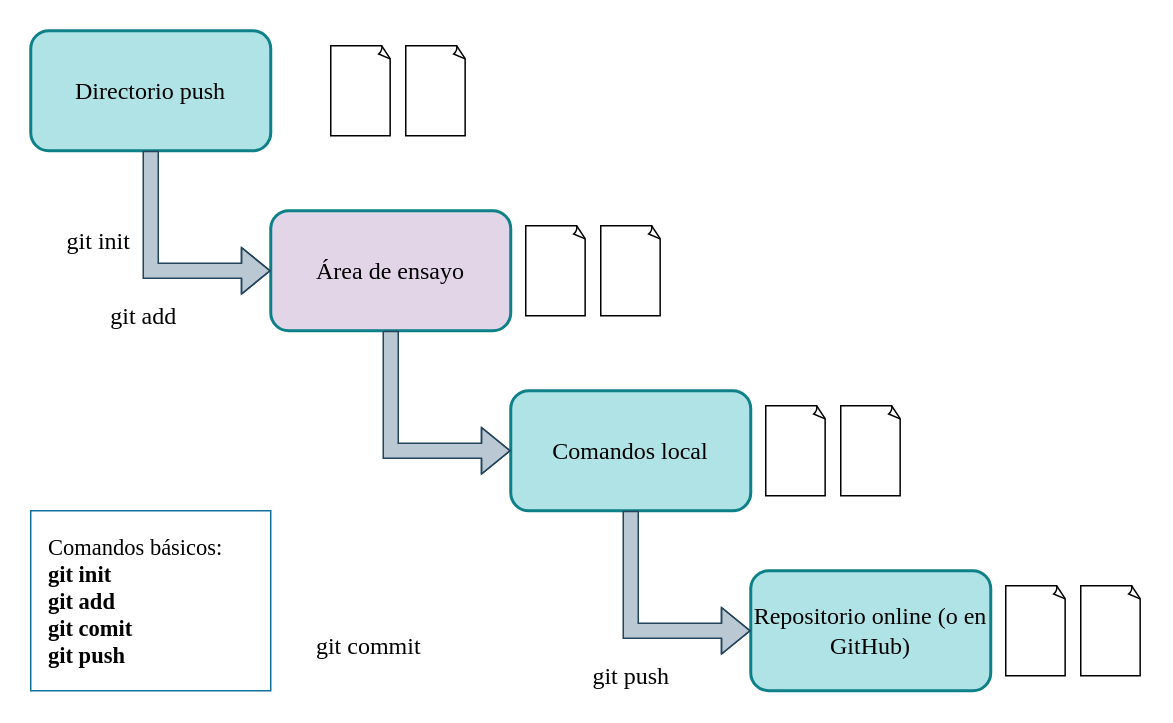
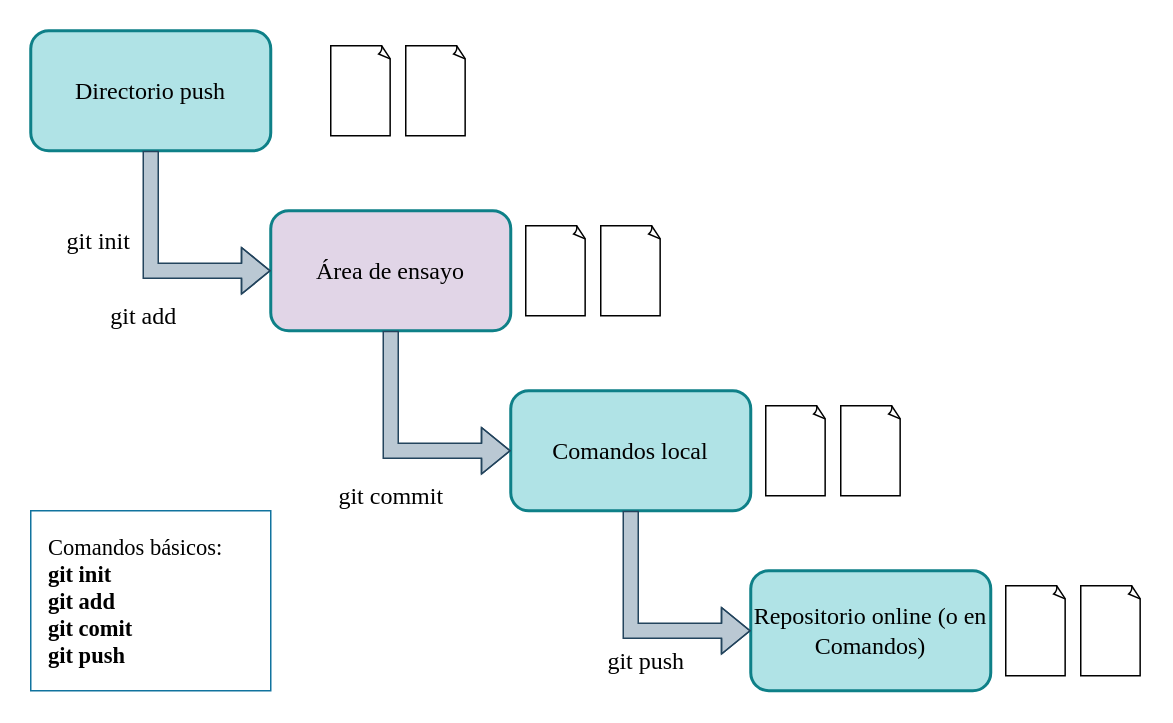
(871, 631) -> (871, 631)
(368, 646) -> (391, 496)
(631, 676) -> (646, 661)
